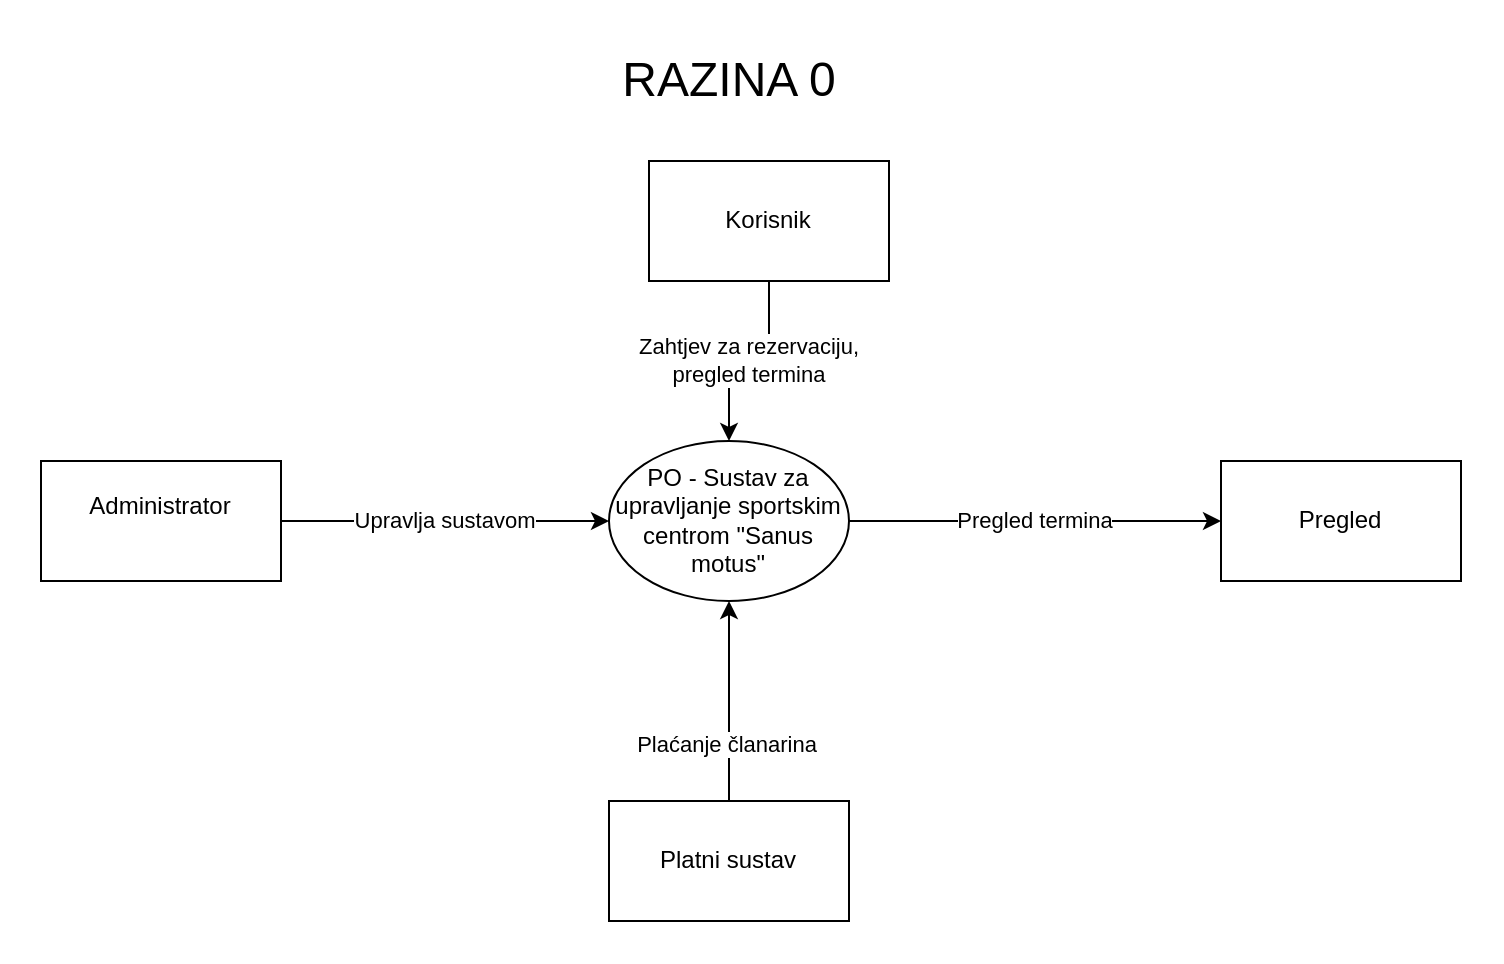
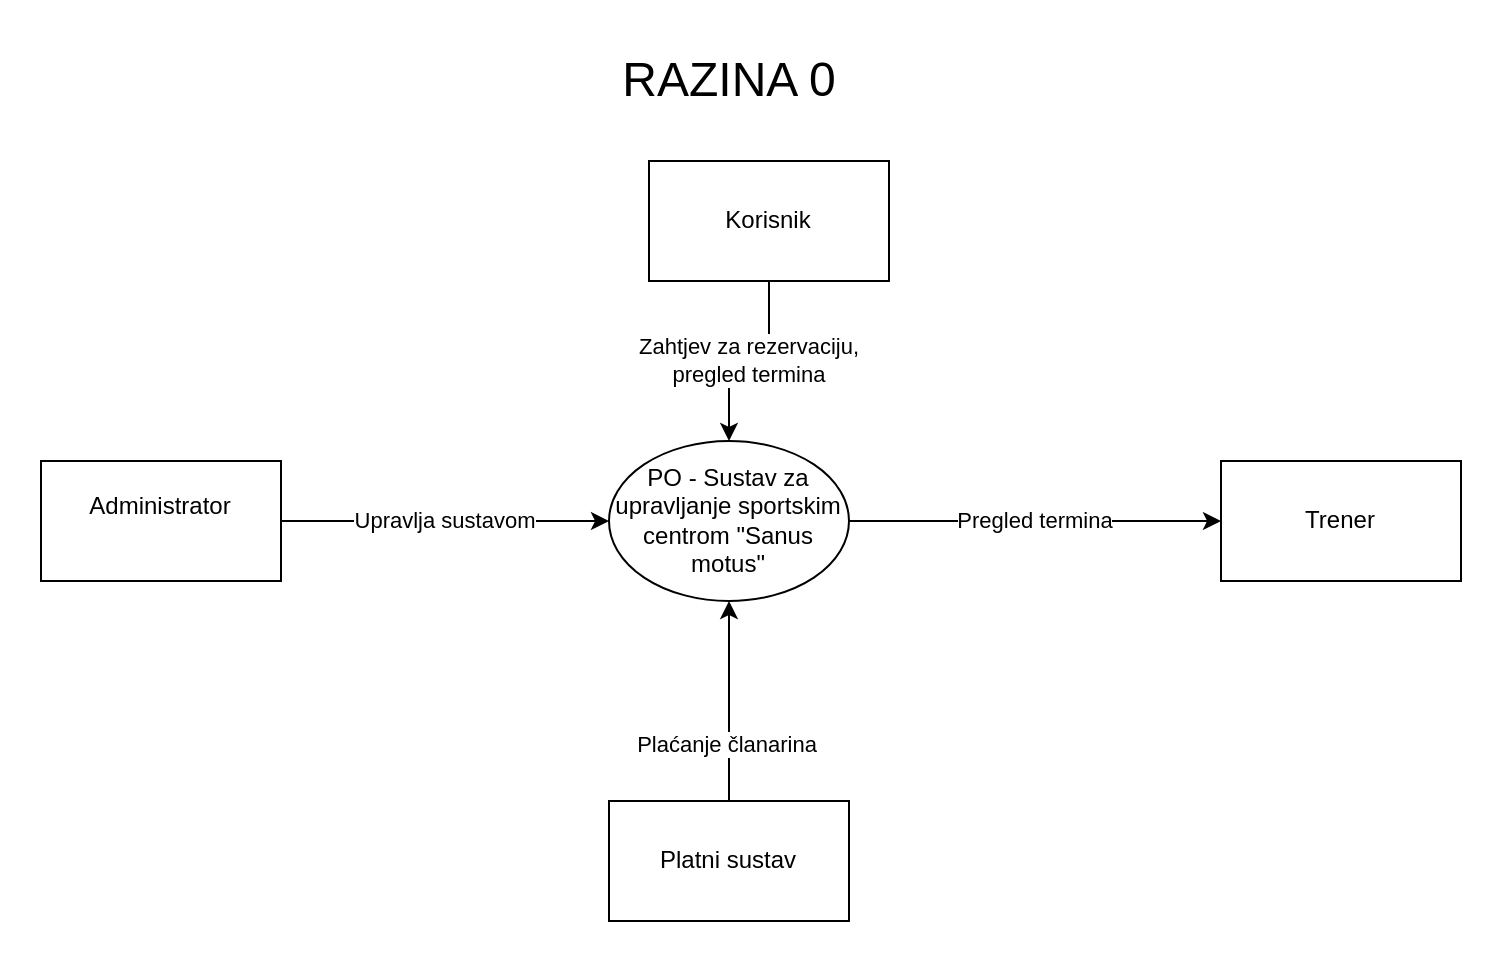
(1341, 521) -> (1341, 521)
